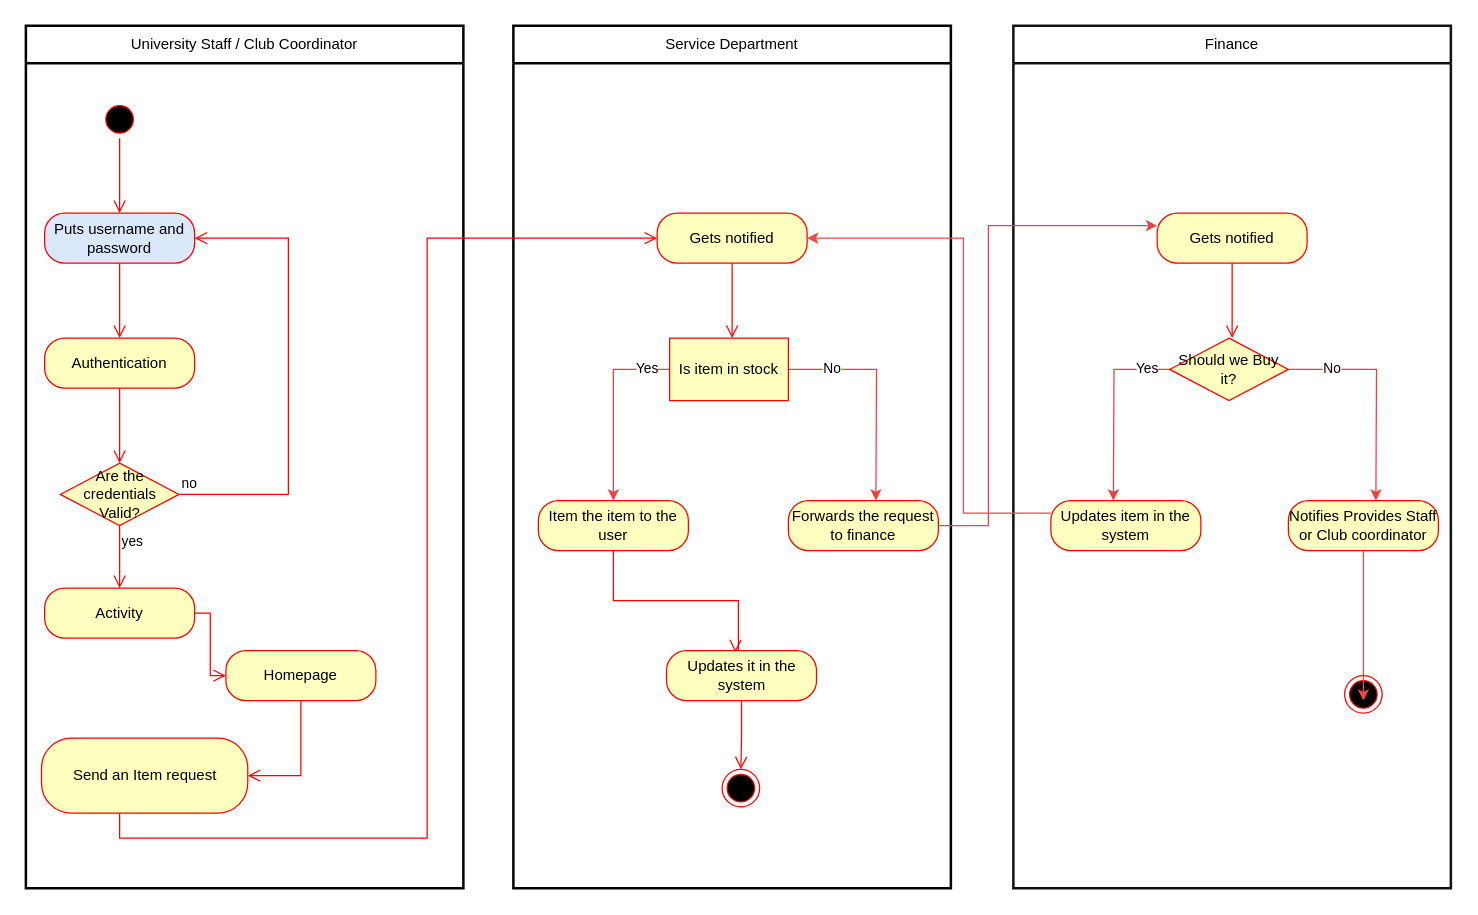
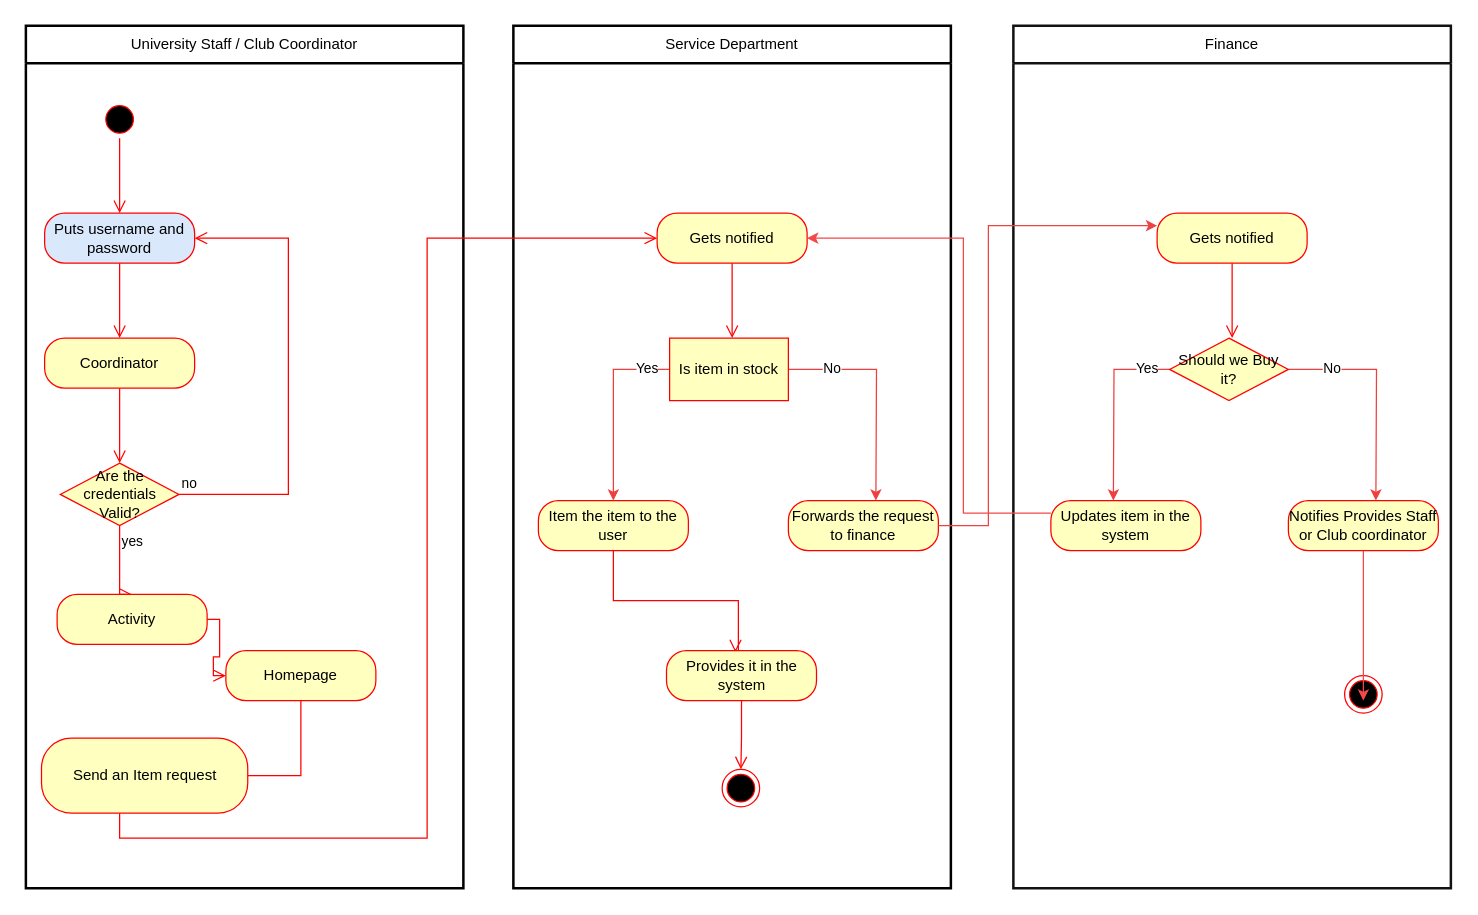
(119, 363) -> (119, 363)
(119, 613) -> (132, 619)
(742, 676) -> (742, 676)
(254, 776) -> (253, 776)
